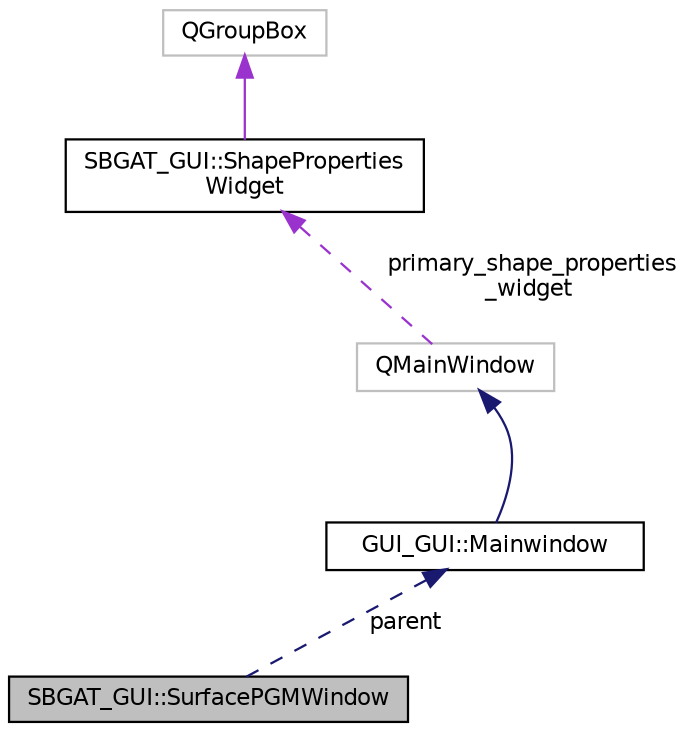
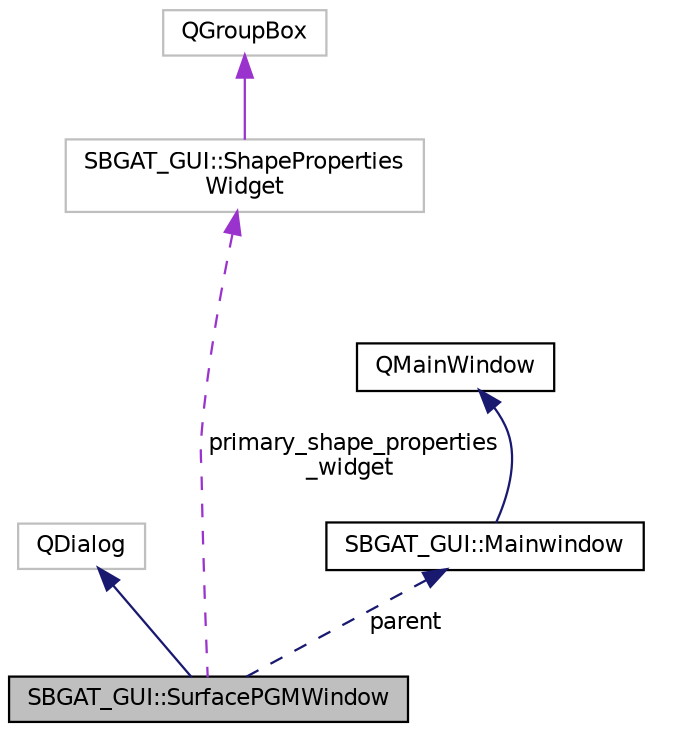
(245, 176) -> (245, 176)
(366, 286) -> (201, 455)
(456, 367) -> (456, 367)
none -> (82, 546)
(485, 546) -> (485, 546)
